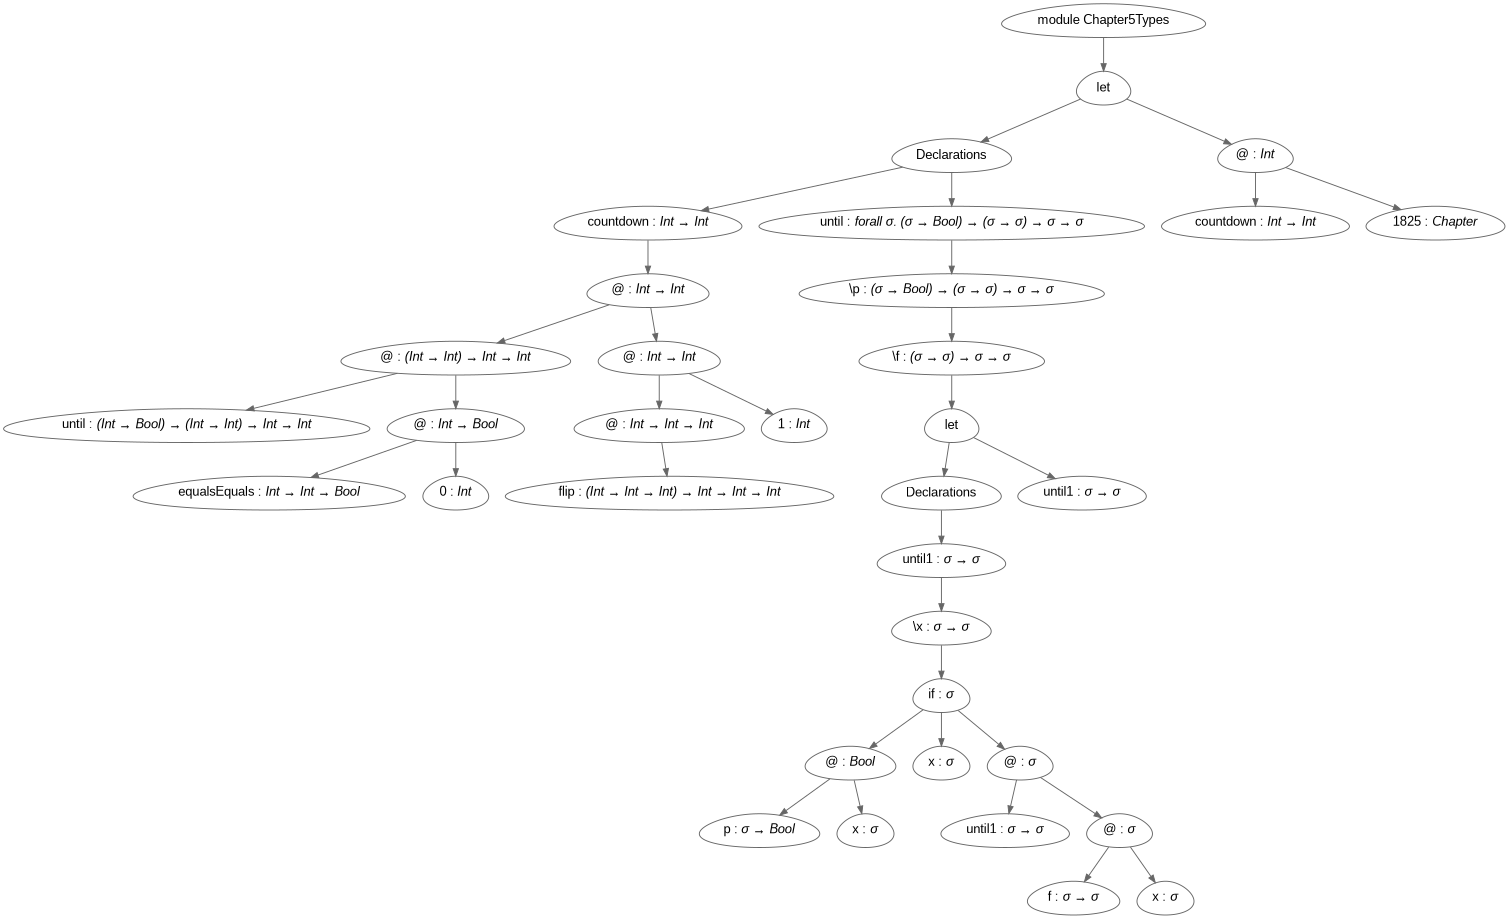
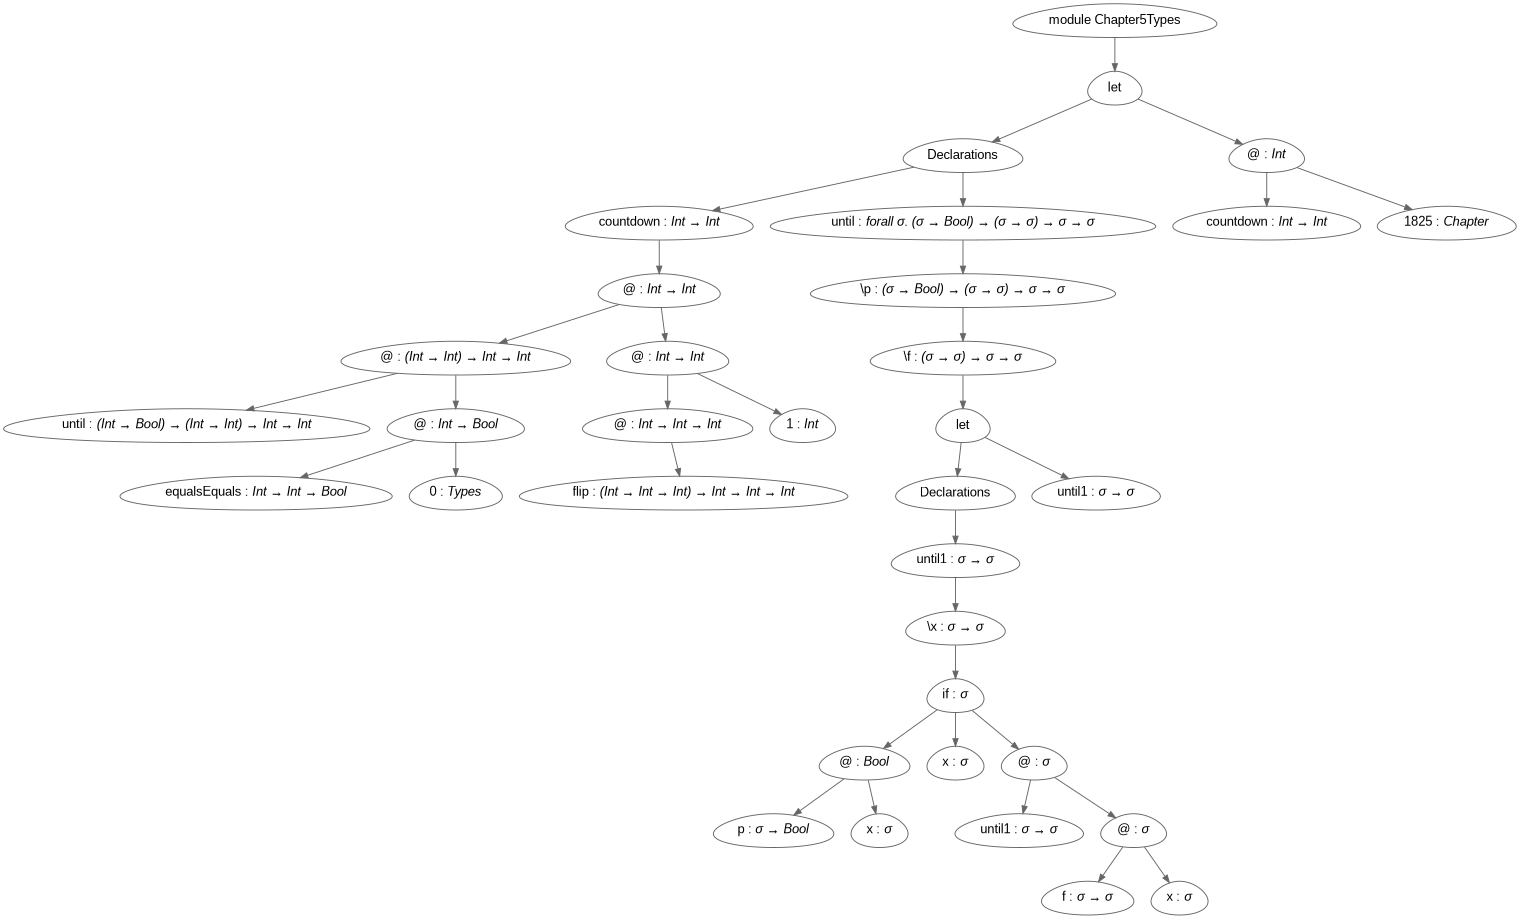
(465, 492) -> (465, 492)
